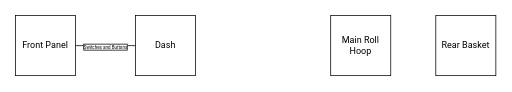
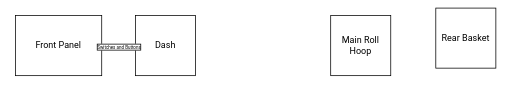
(45, 45) -> (59, 45)
(465, 45) -> (465, 38)
